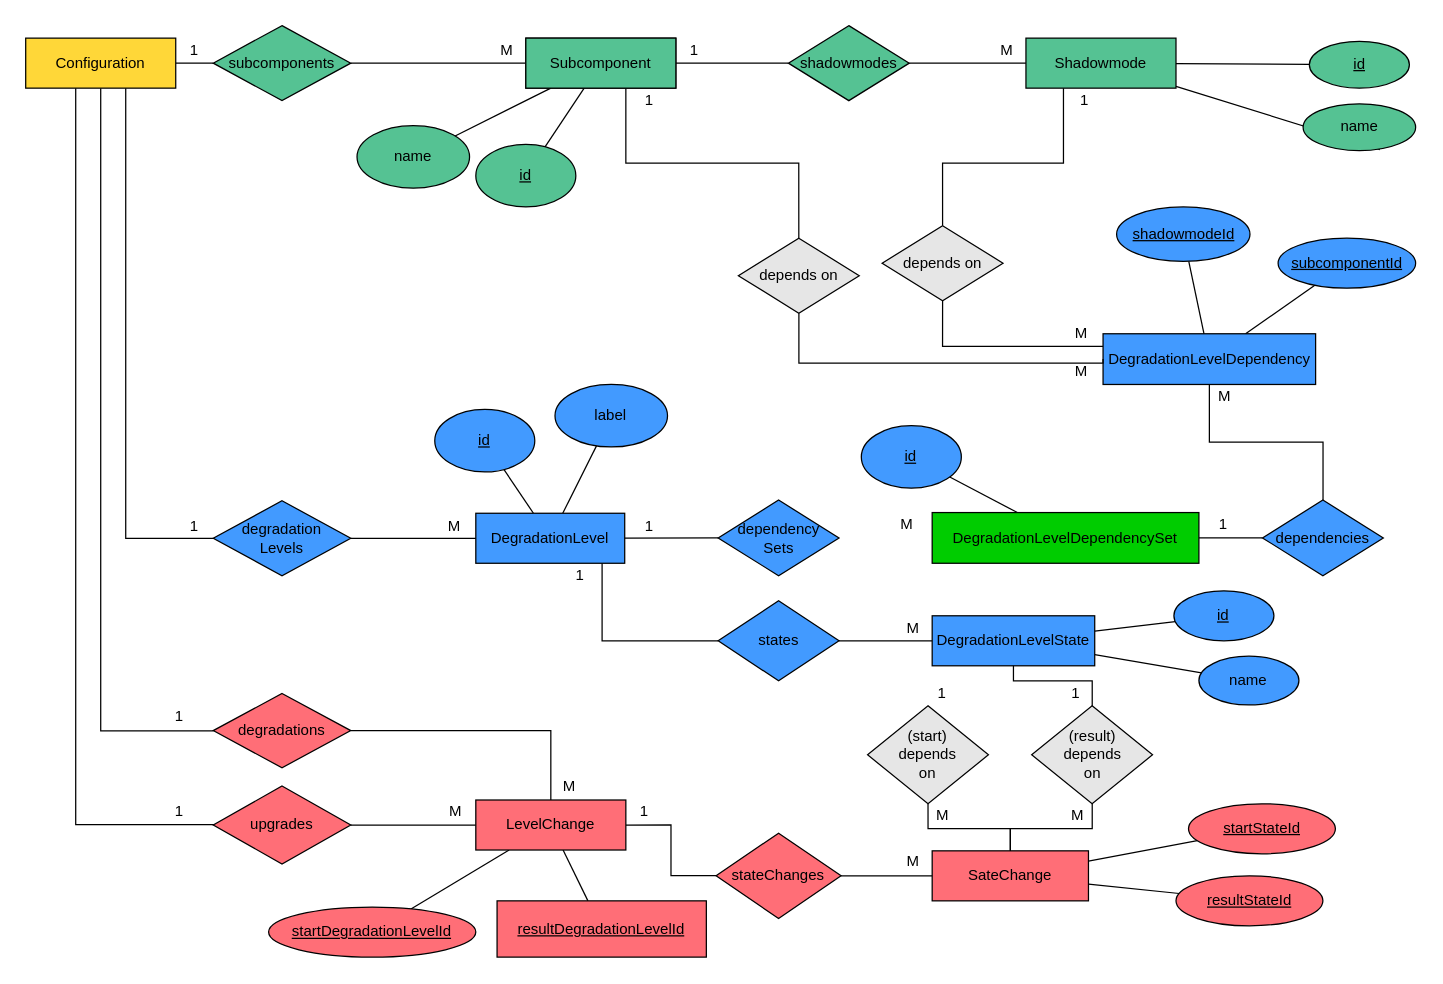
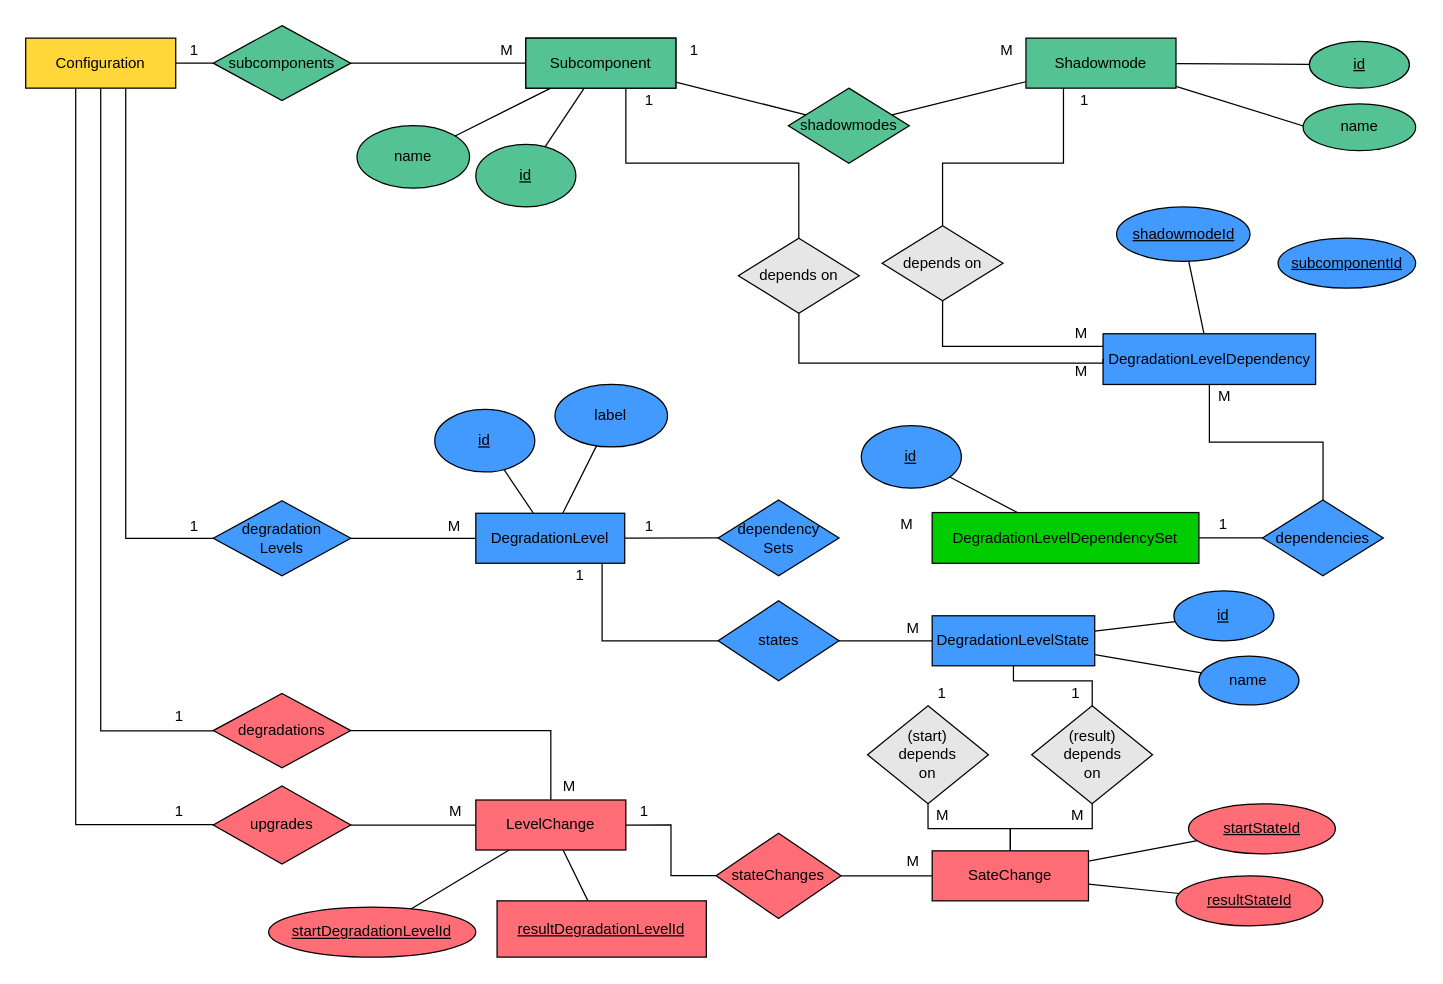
(849, 63) -> (849, 126)
(1280, 309) -> none
